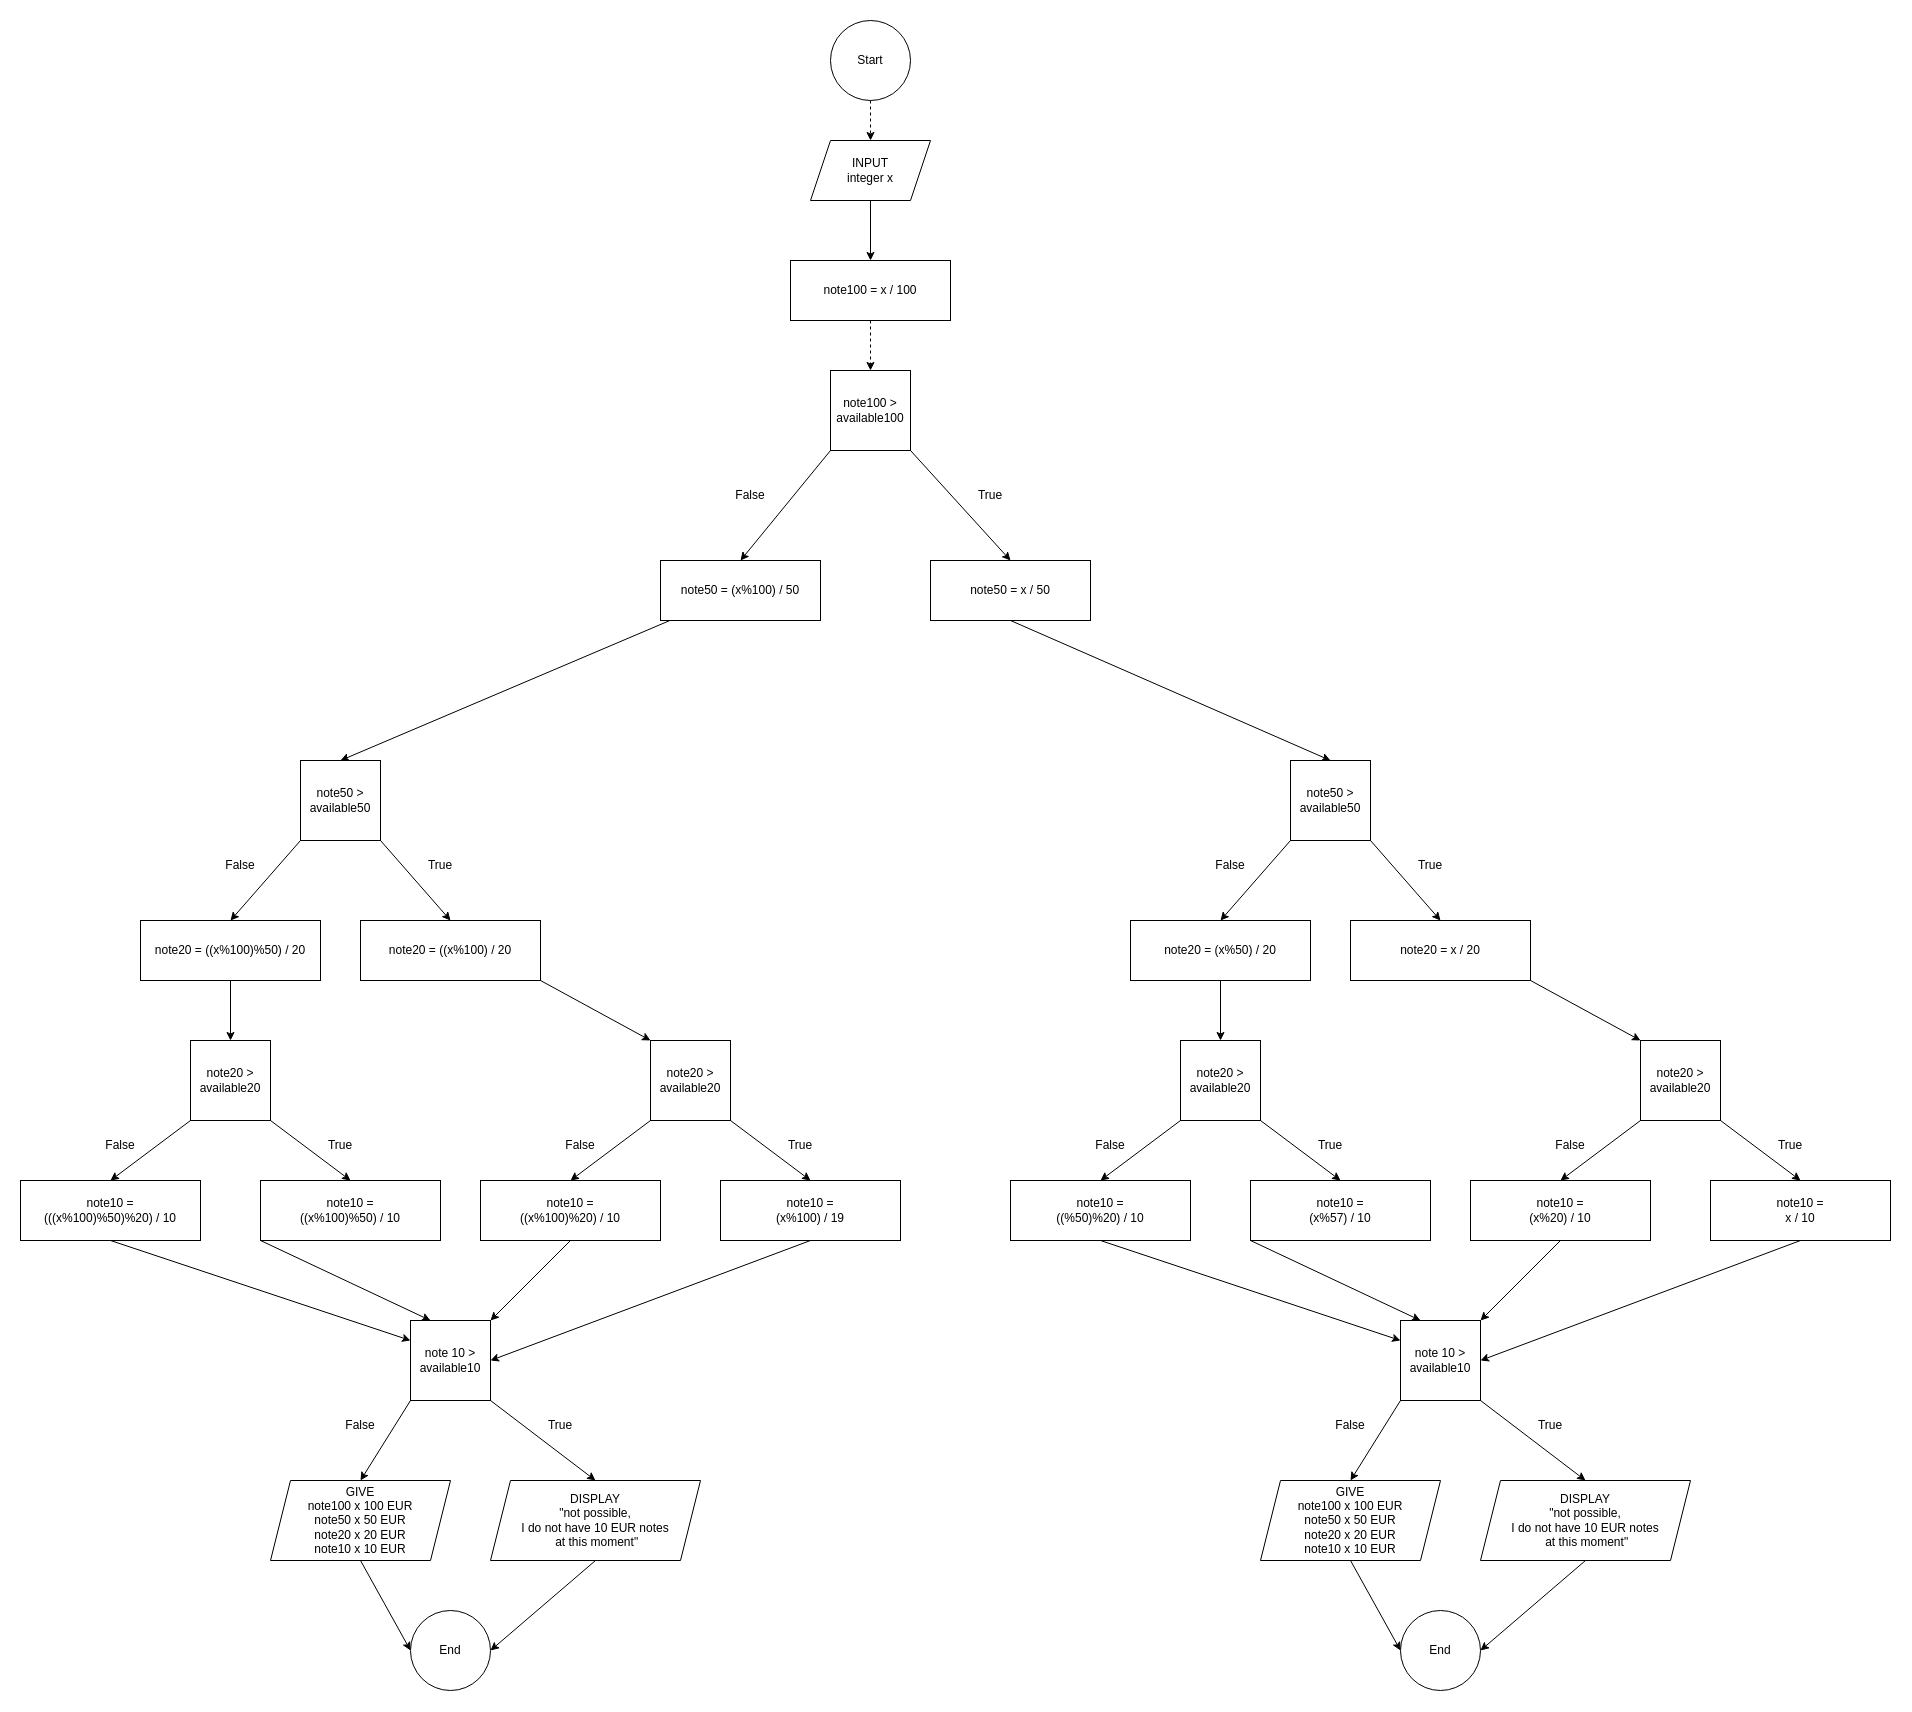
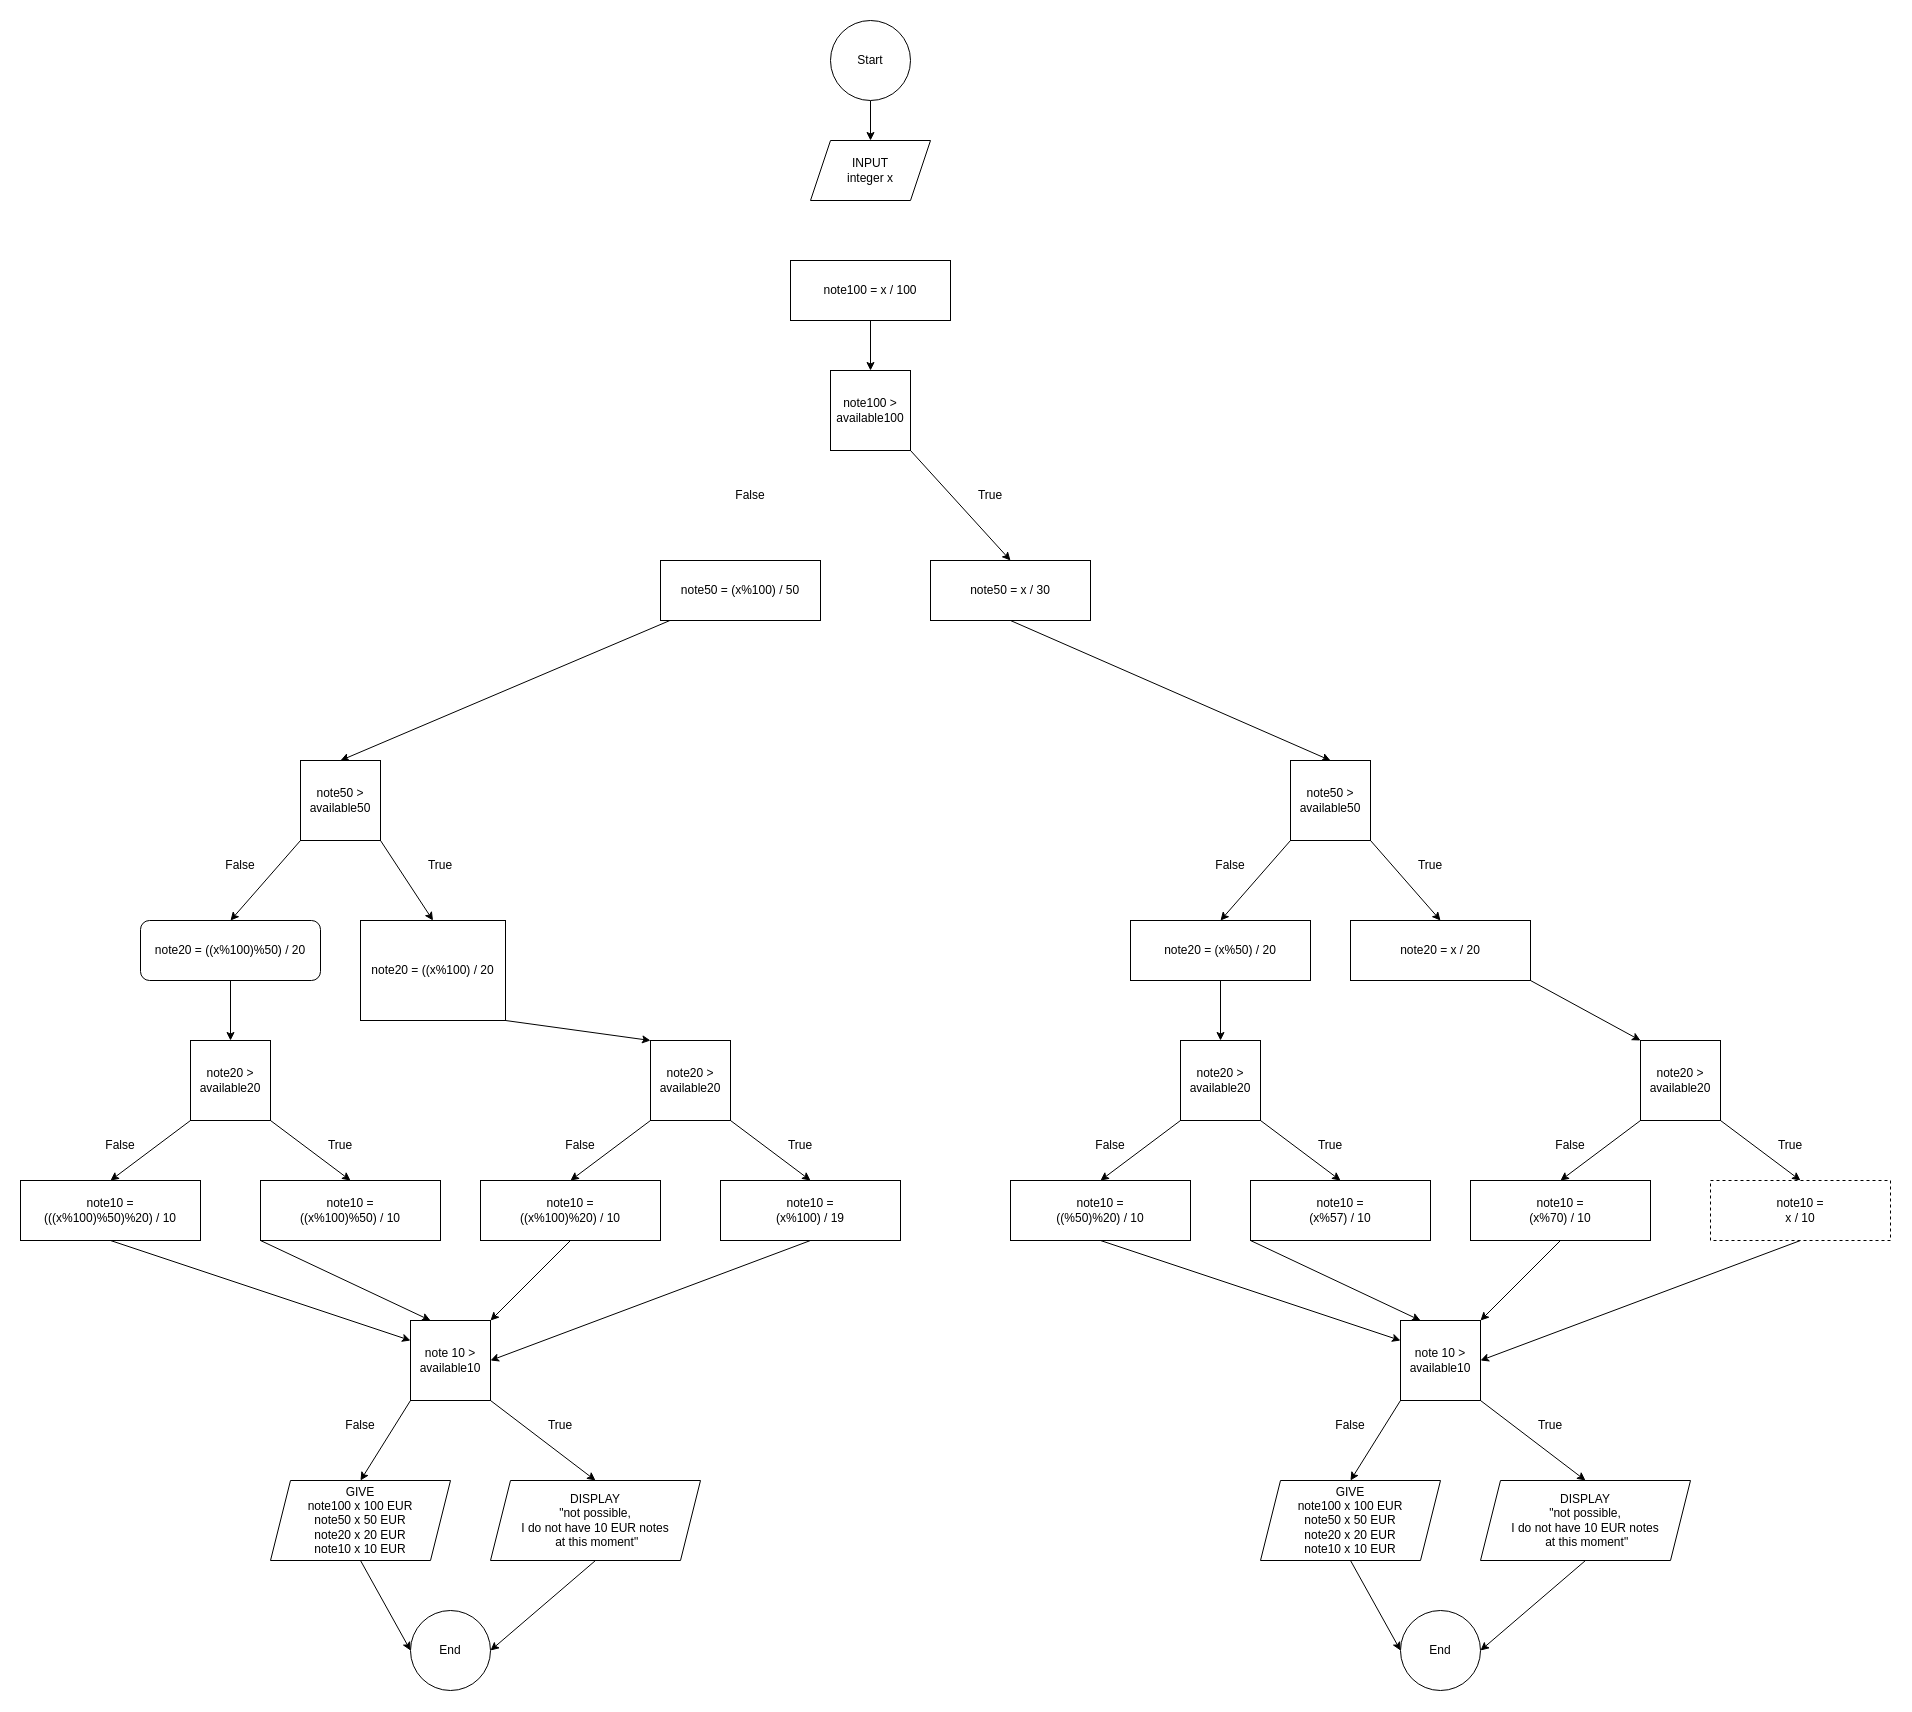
(871, 117) -> (871, 117)
(871, 227) -> none
(871, 343) -> (871, 343)
(788, 503) -> none
(1011, 591) -> (1011, 591)
(231, 951) -> (231, 951)
(451, 951) -> (433, 971)
(1561, 1211) -> (1561, 1211)
(1801, 1211) -> (1801, 1211)
